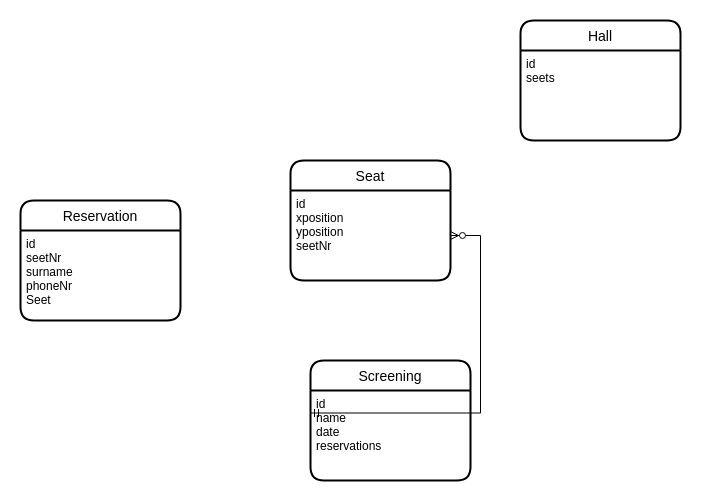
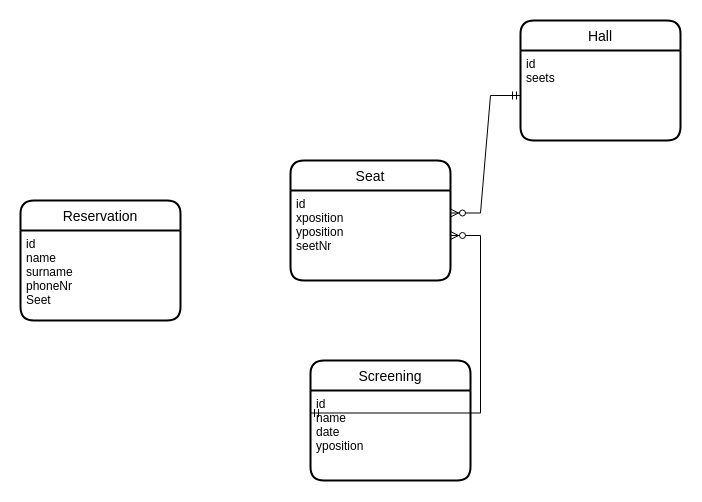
none -> (485, 155)
(31, 244) -> (31, 244)
(321, 404) -> (321, 404)
